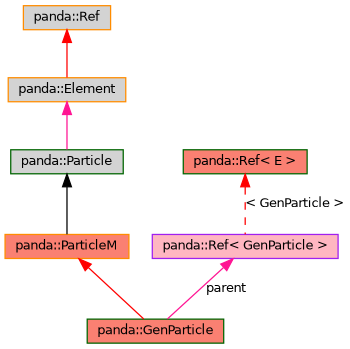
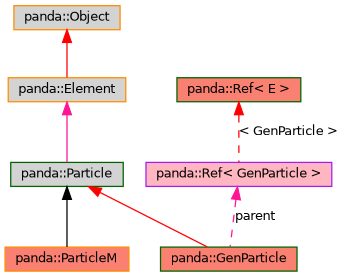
(67, 18) -> (67, 18)
(116, 293) -> (154, 220)
(195, 293) -> (233, 223)
